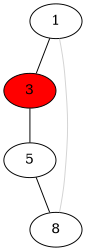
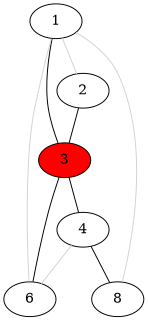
none -> (83, 91)
(30, 160) -> (83, 230)
none -> (30, 299)
